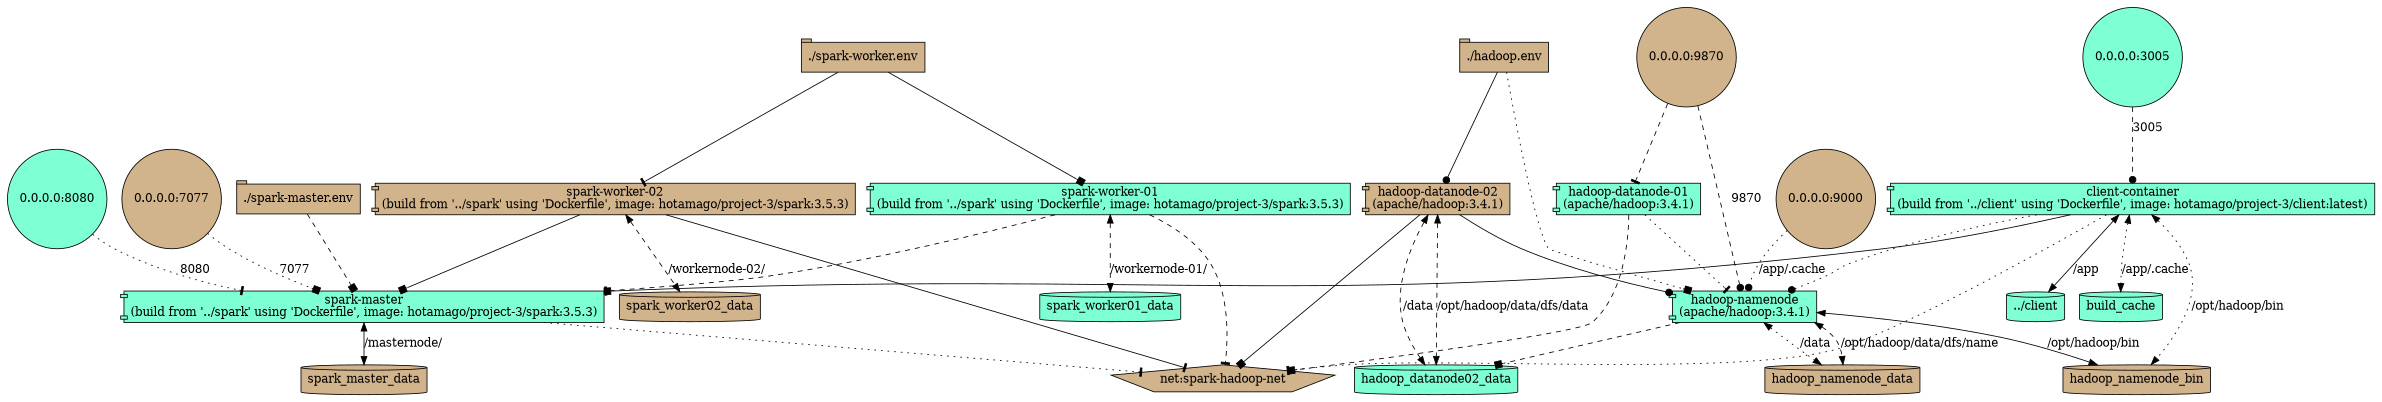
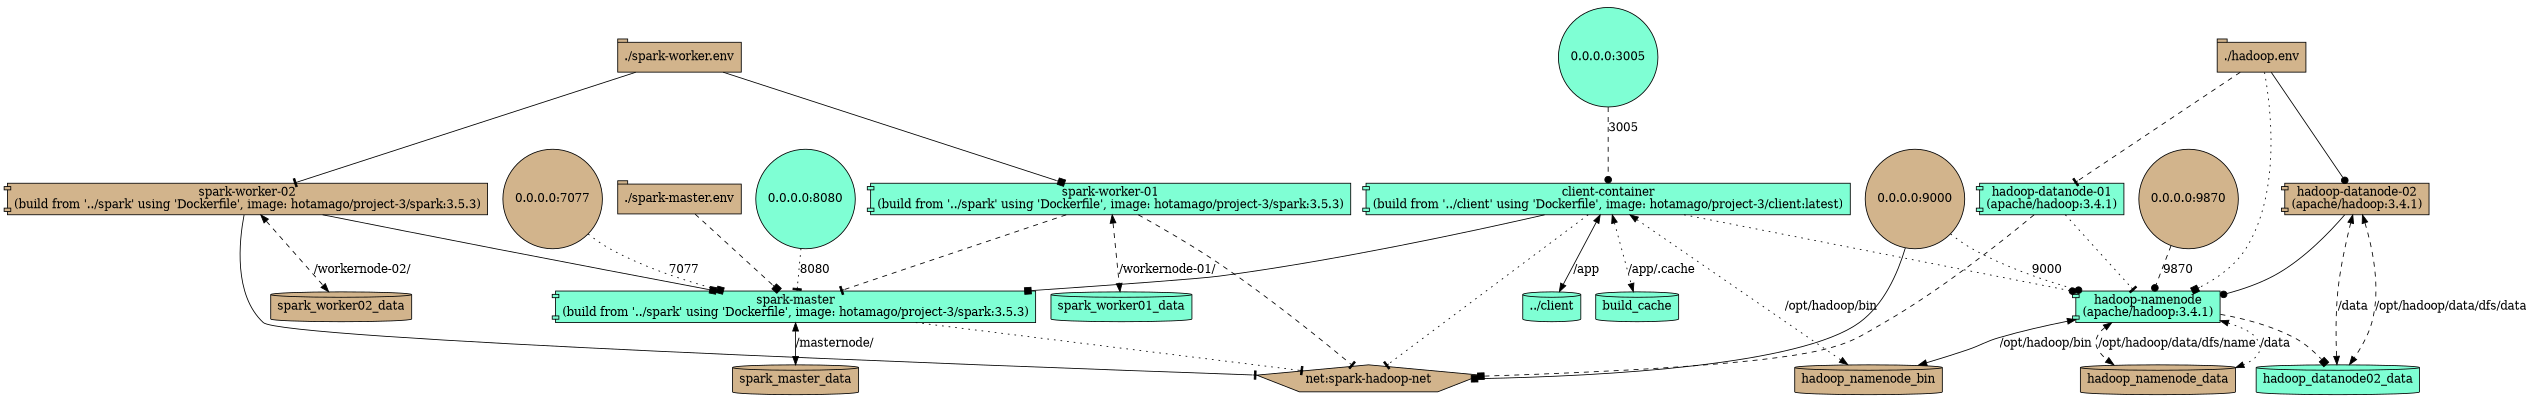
(1652, 141) -> (2159, 126)
(1792, 270) -> (2047, 270)
(1328, 291) -> (1776, 353)
